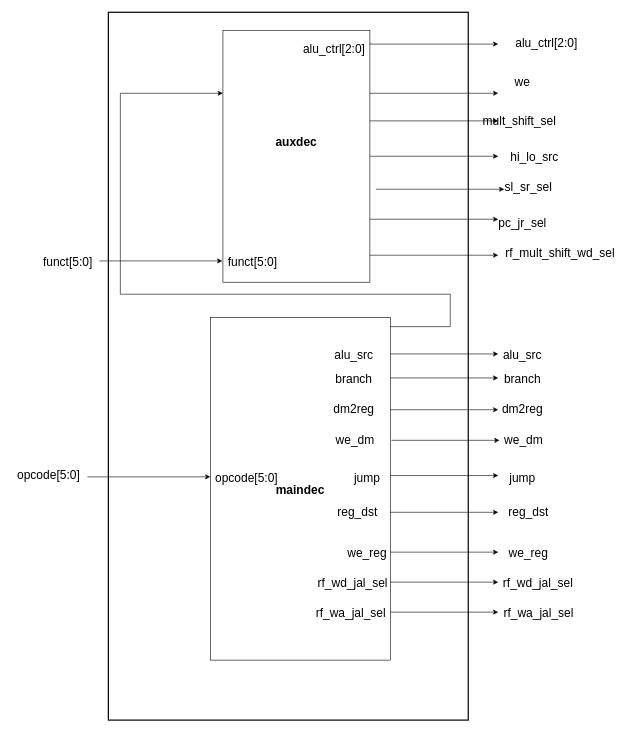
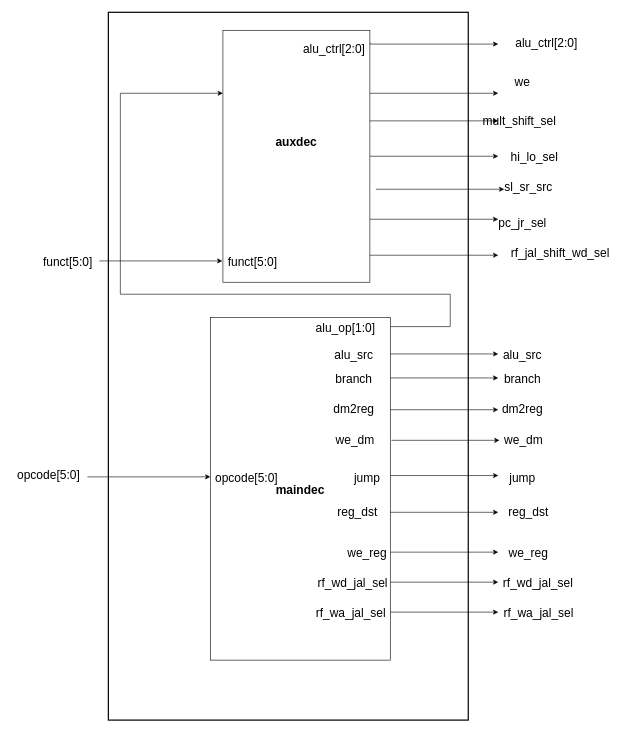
(535, 156) -> (535, 156)
(529, 186) -> (529, 186)
(560, 252) -> (560, 252)
none -> (345, 327)
